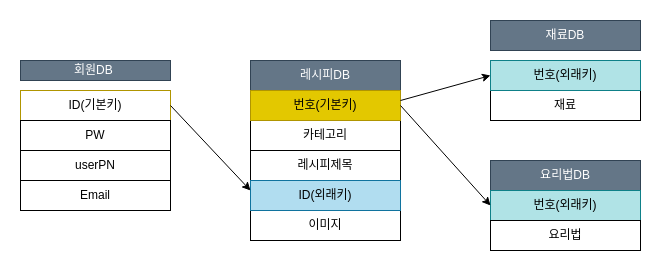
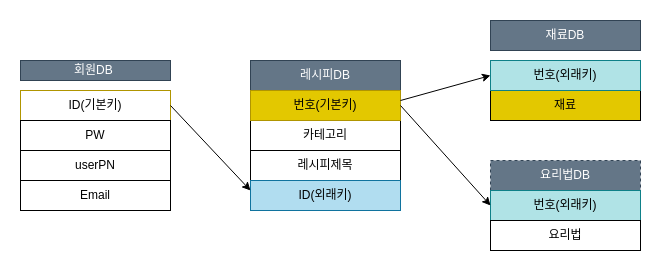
(566, 106) -> (566, 106)
(566, 176) -> (566, 176)
(326, 226) -> none
